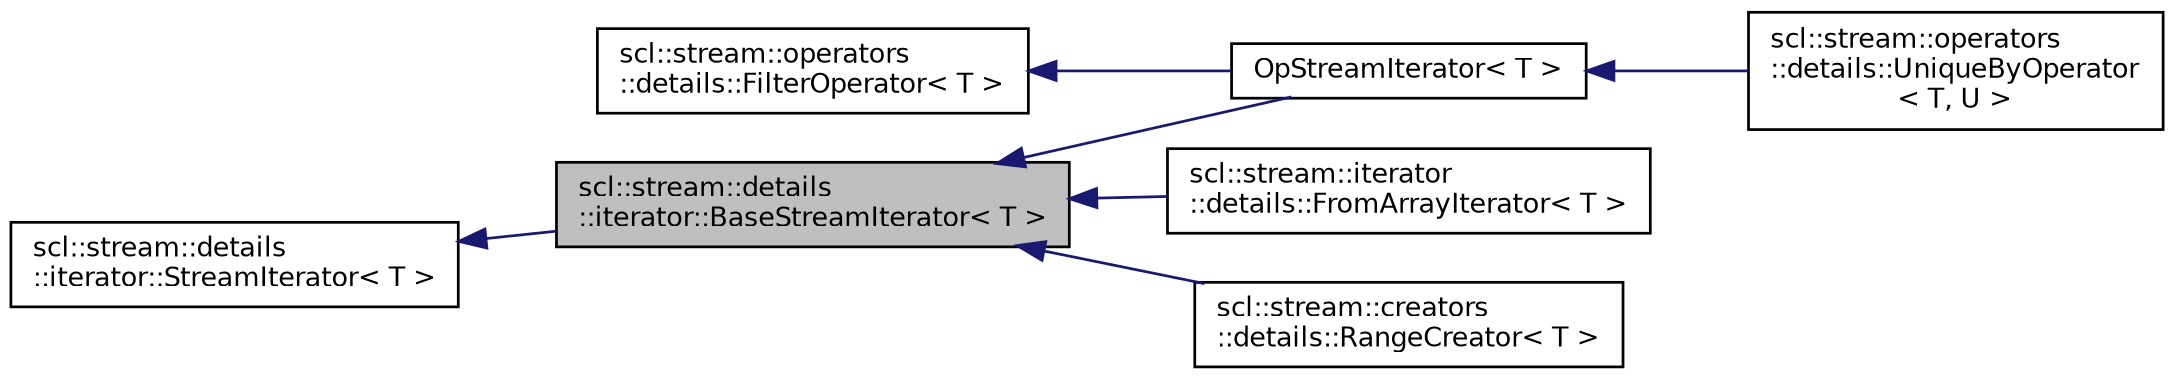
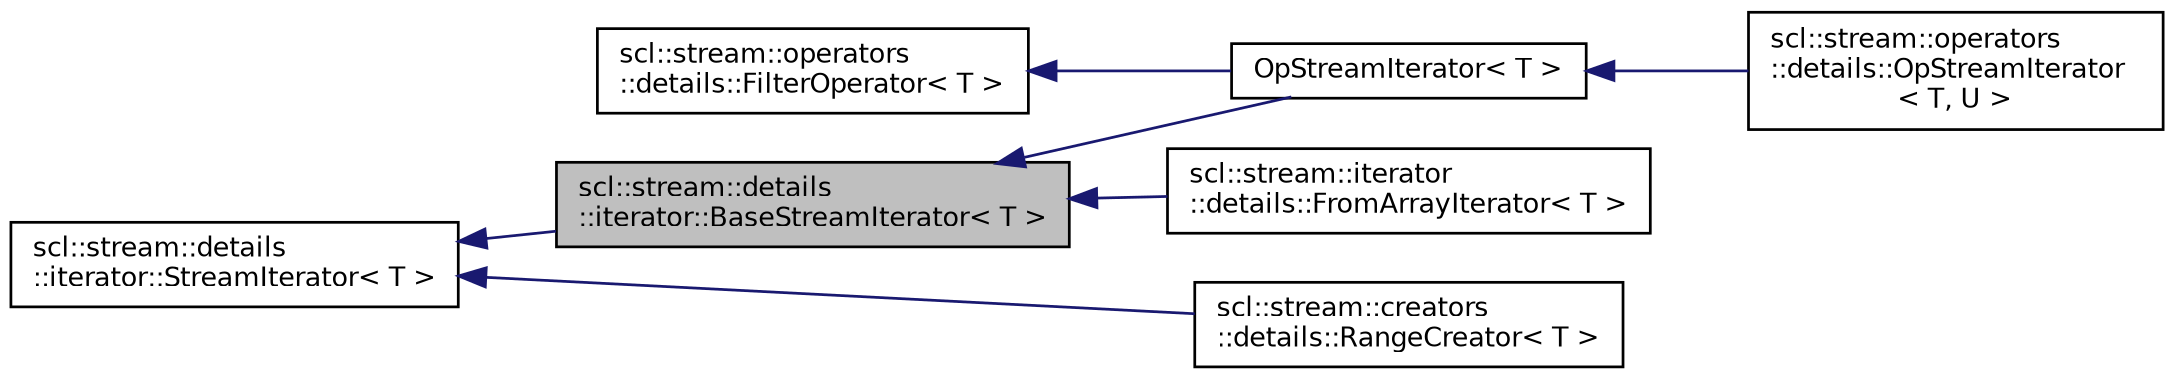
(1956, 71) -> (1956, 71)
(1124, 267) -> (841, 296)
